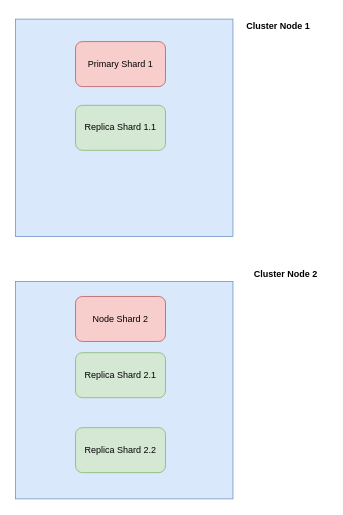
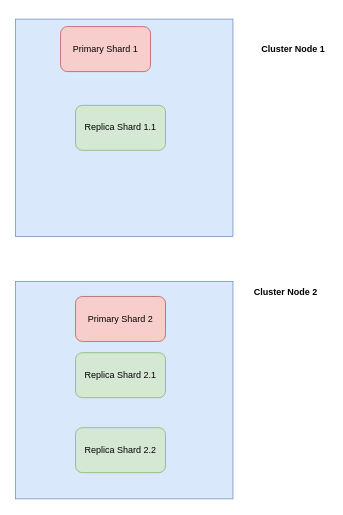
(278, 27) -> (293, 49)
(120, 64) -> (105, 49)
(285, 274) -> (285, 293)
(120, 319) -> (120, 319)
